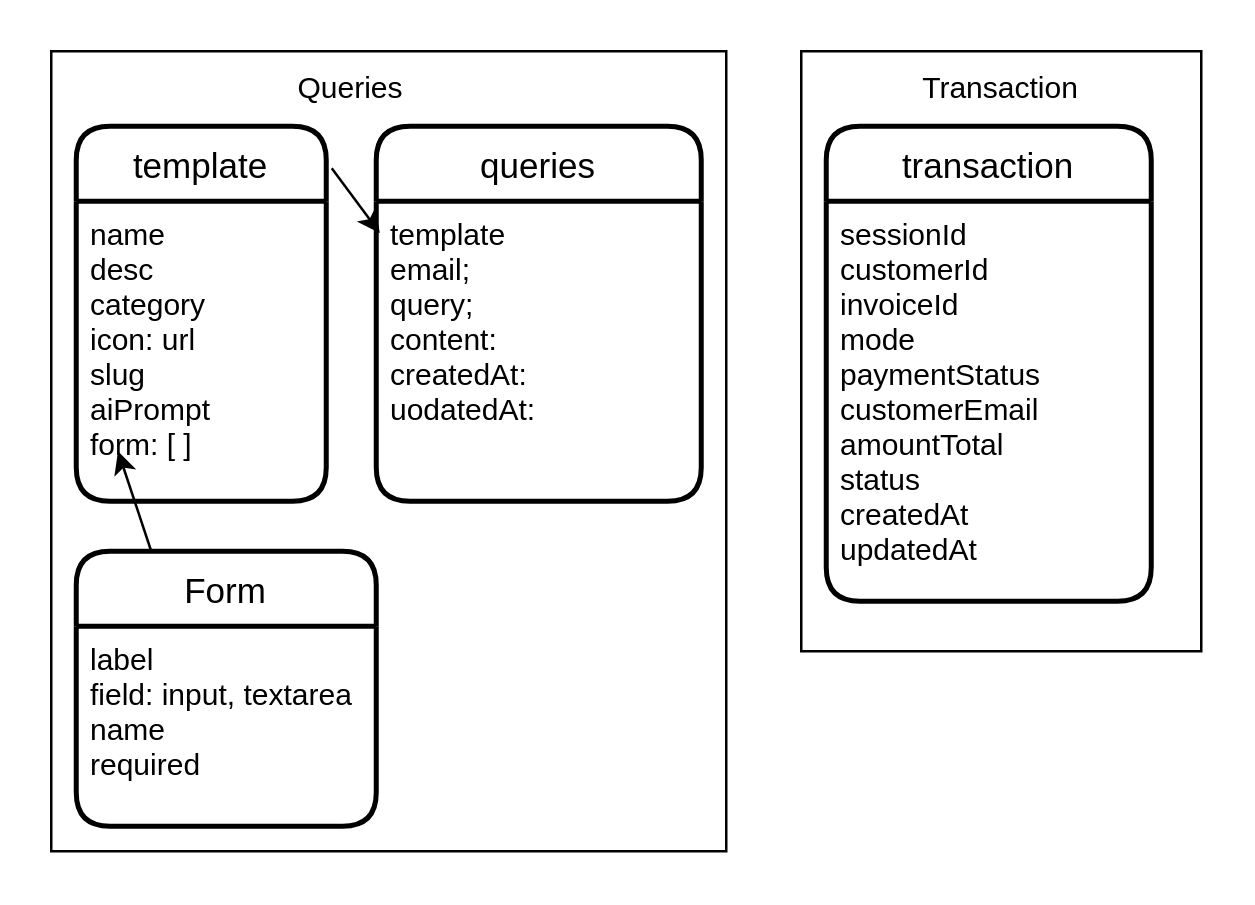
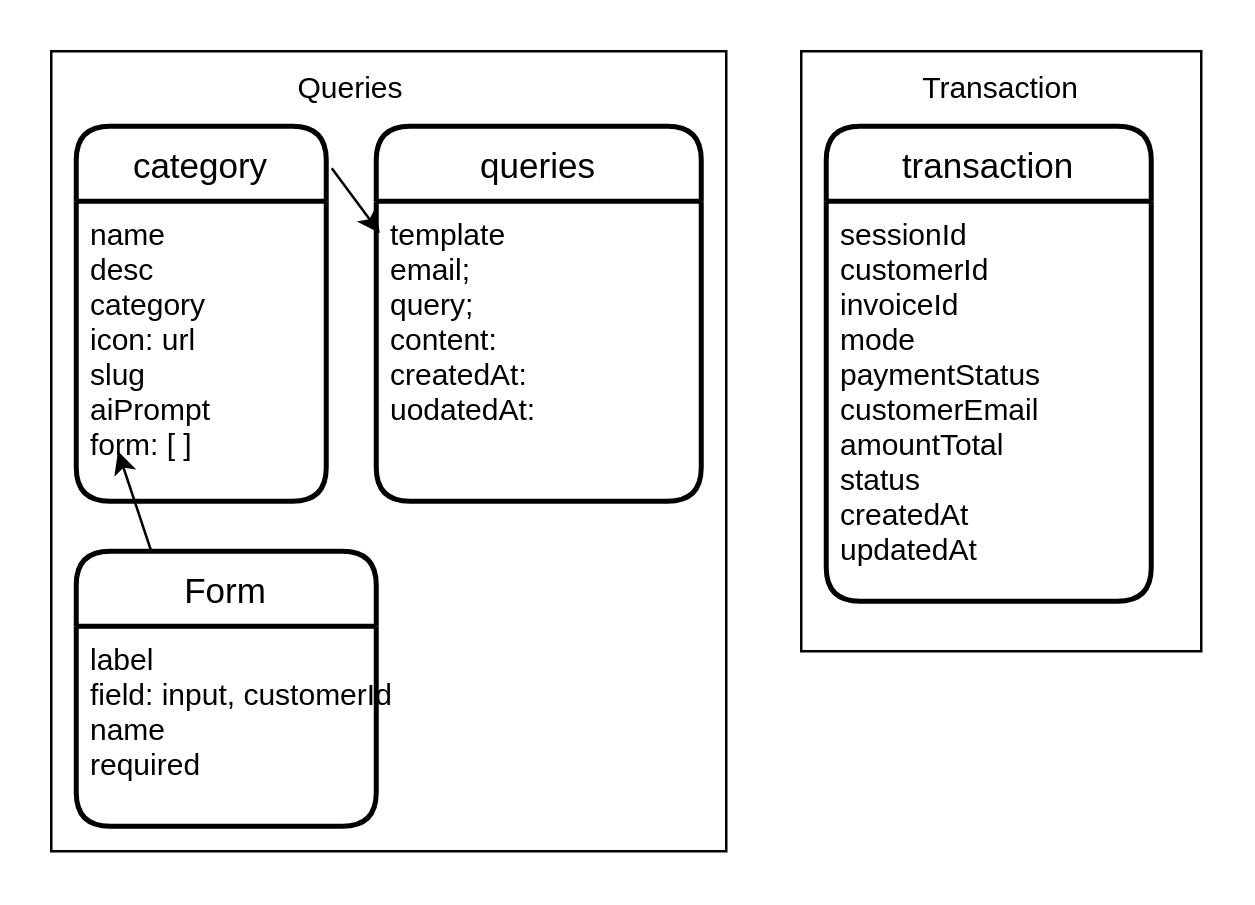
(200, 166) -> (200, 166)
(124, 660) -> (124, 660)
